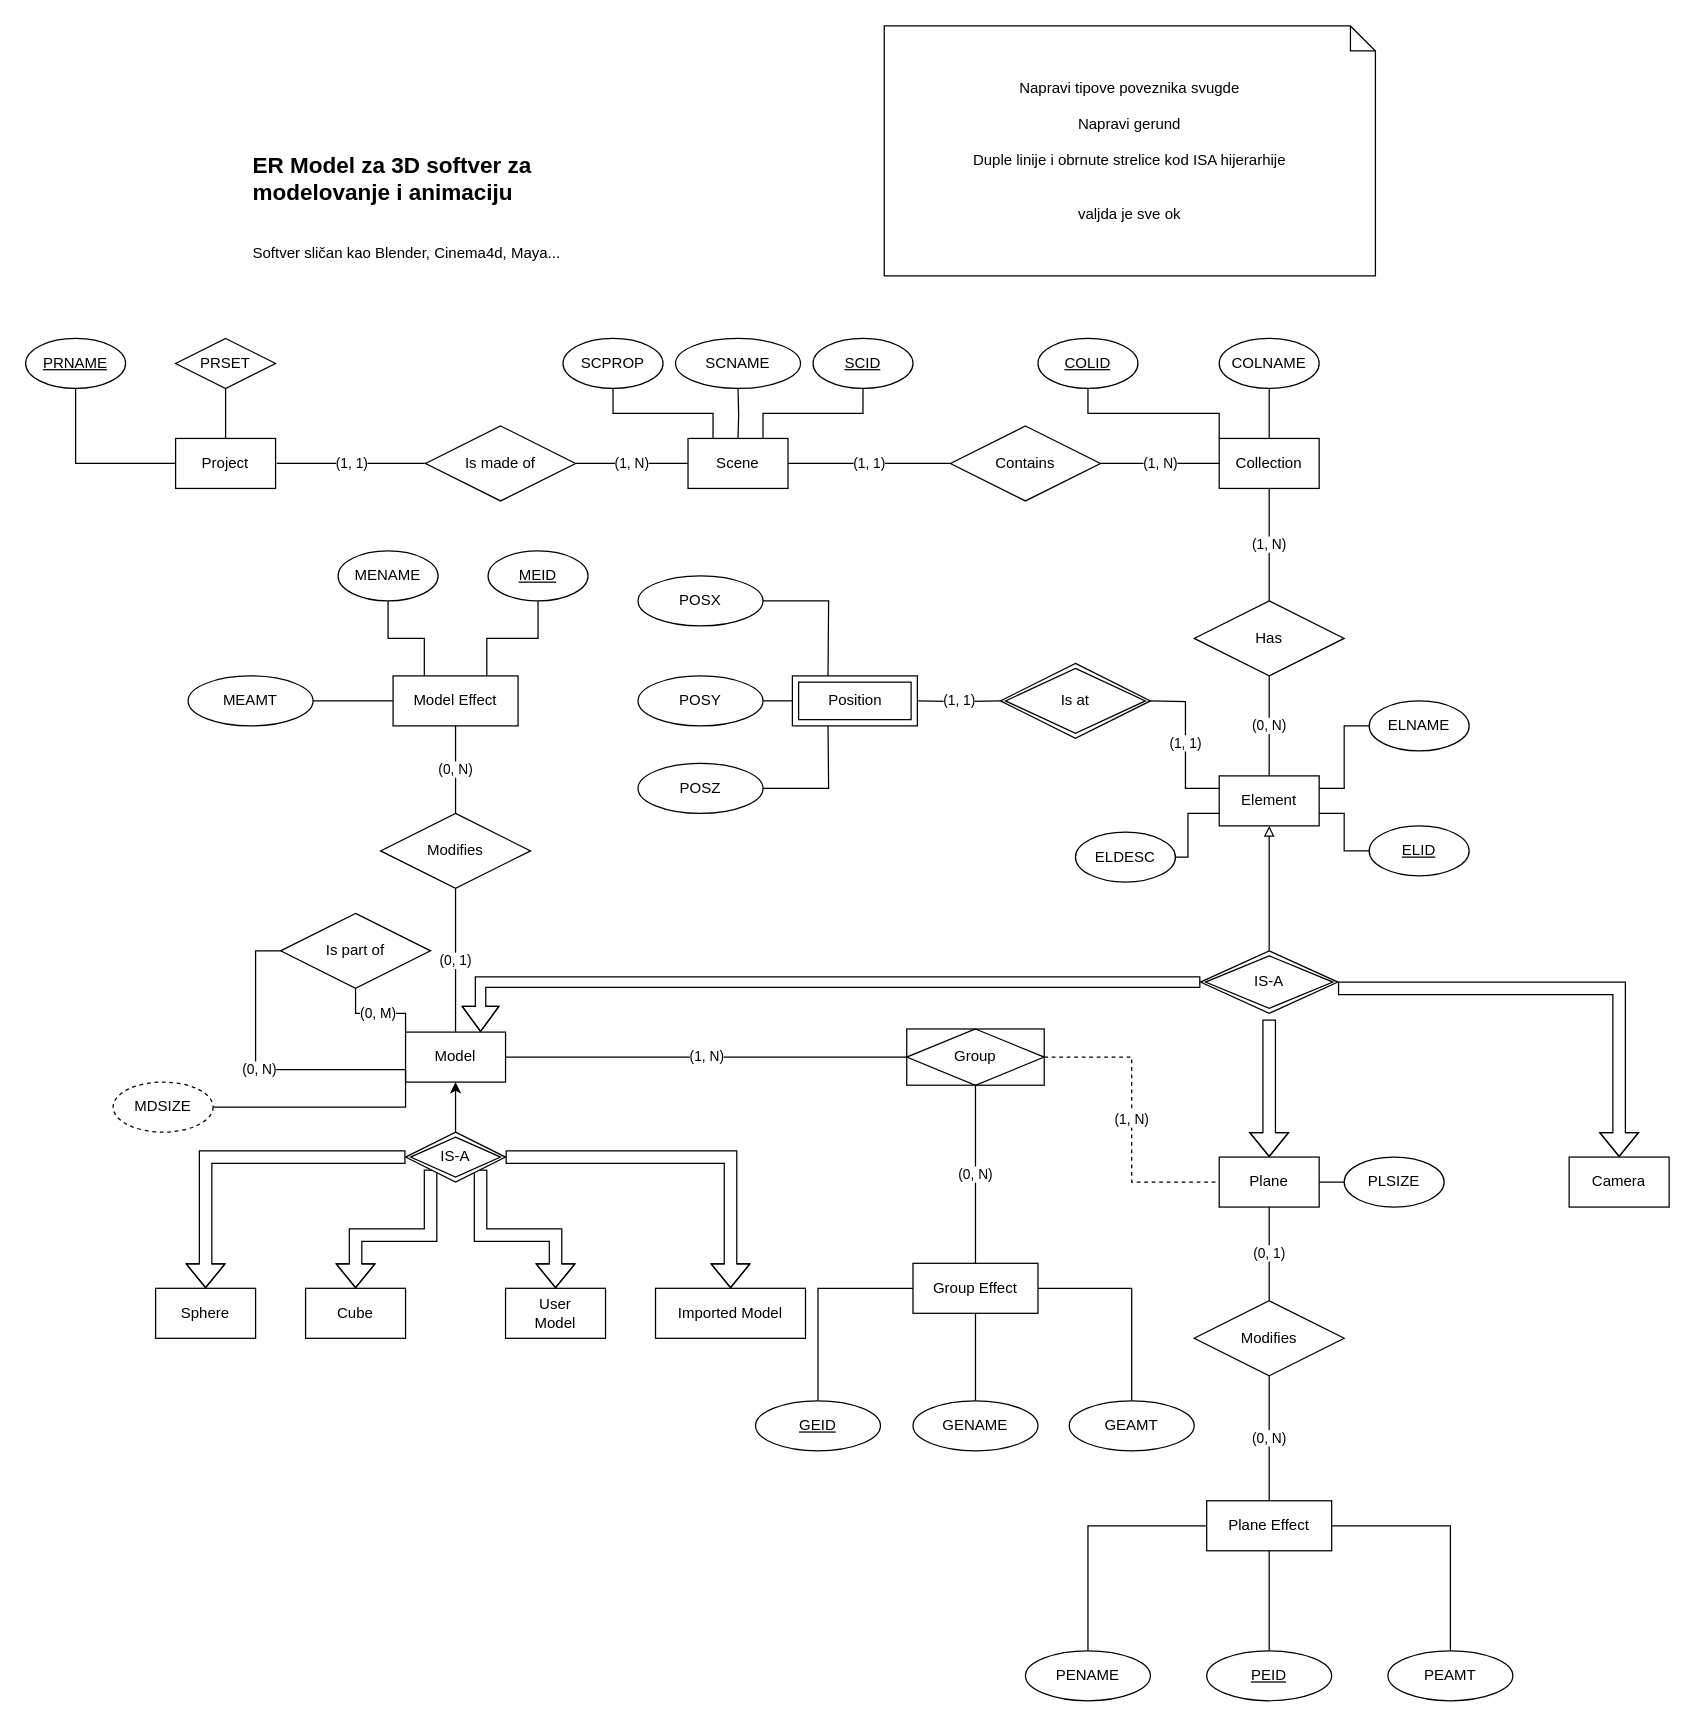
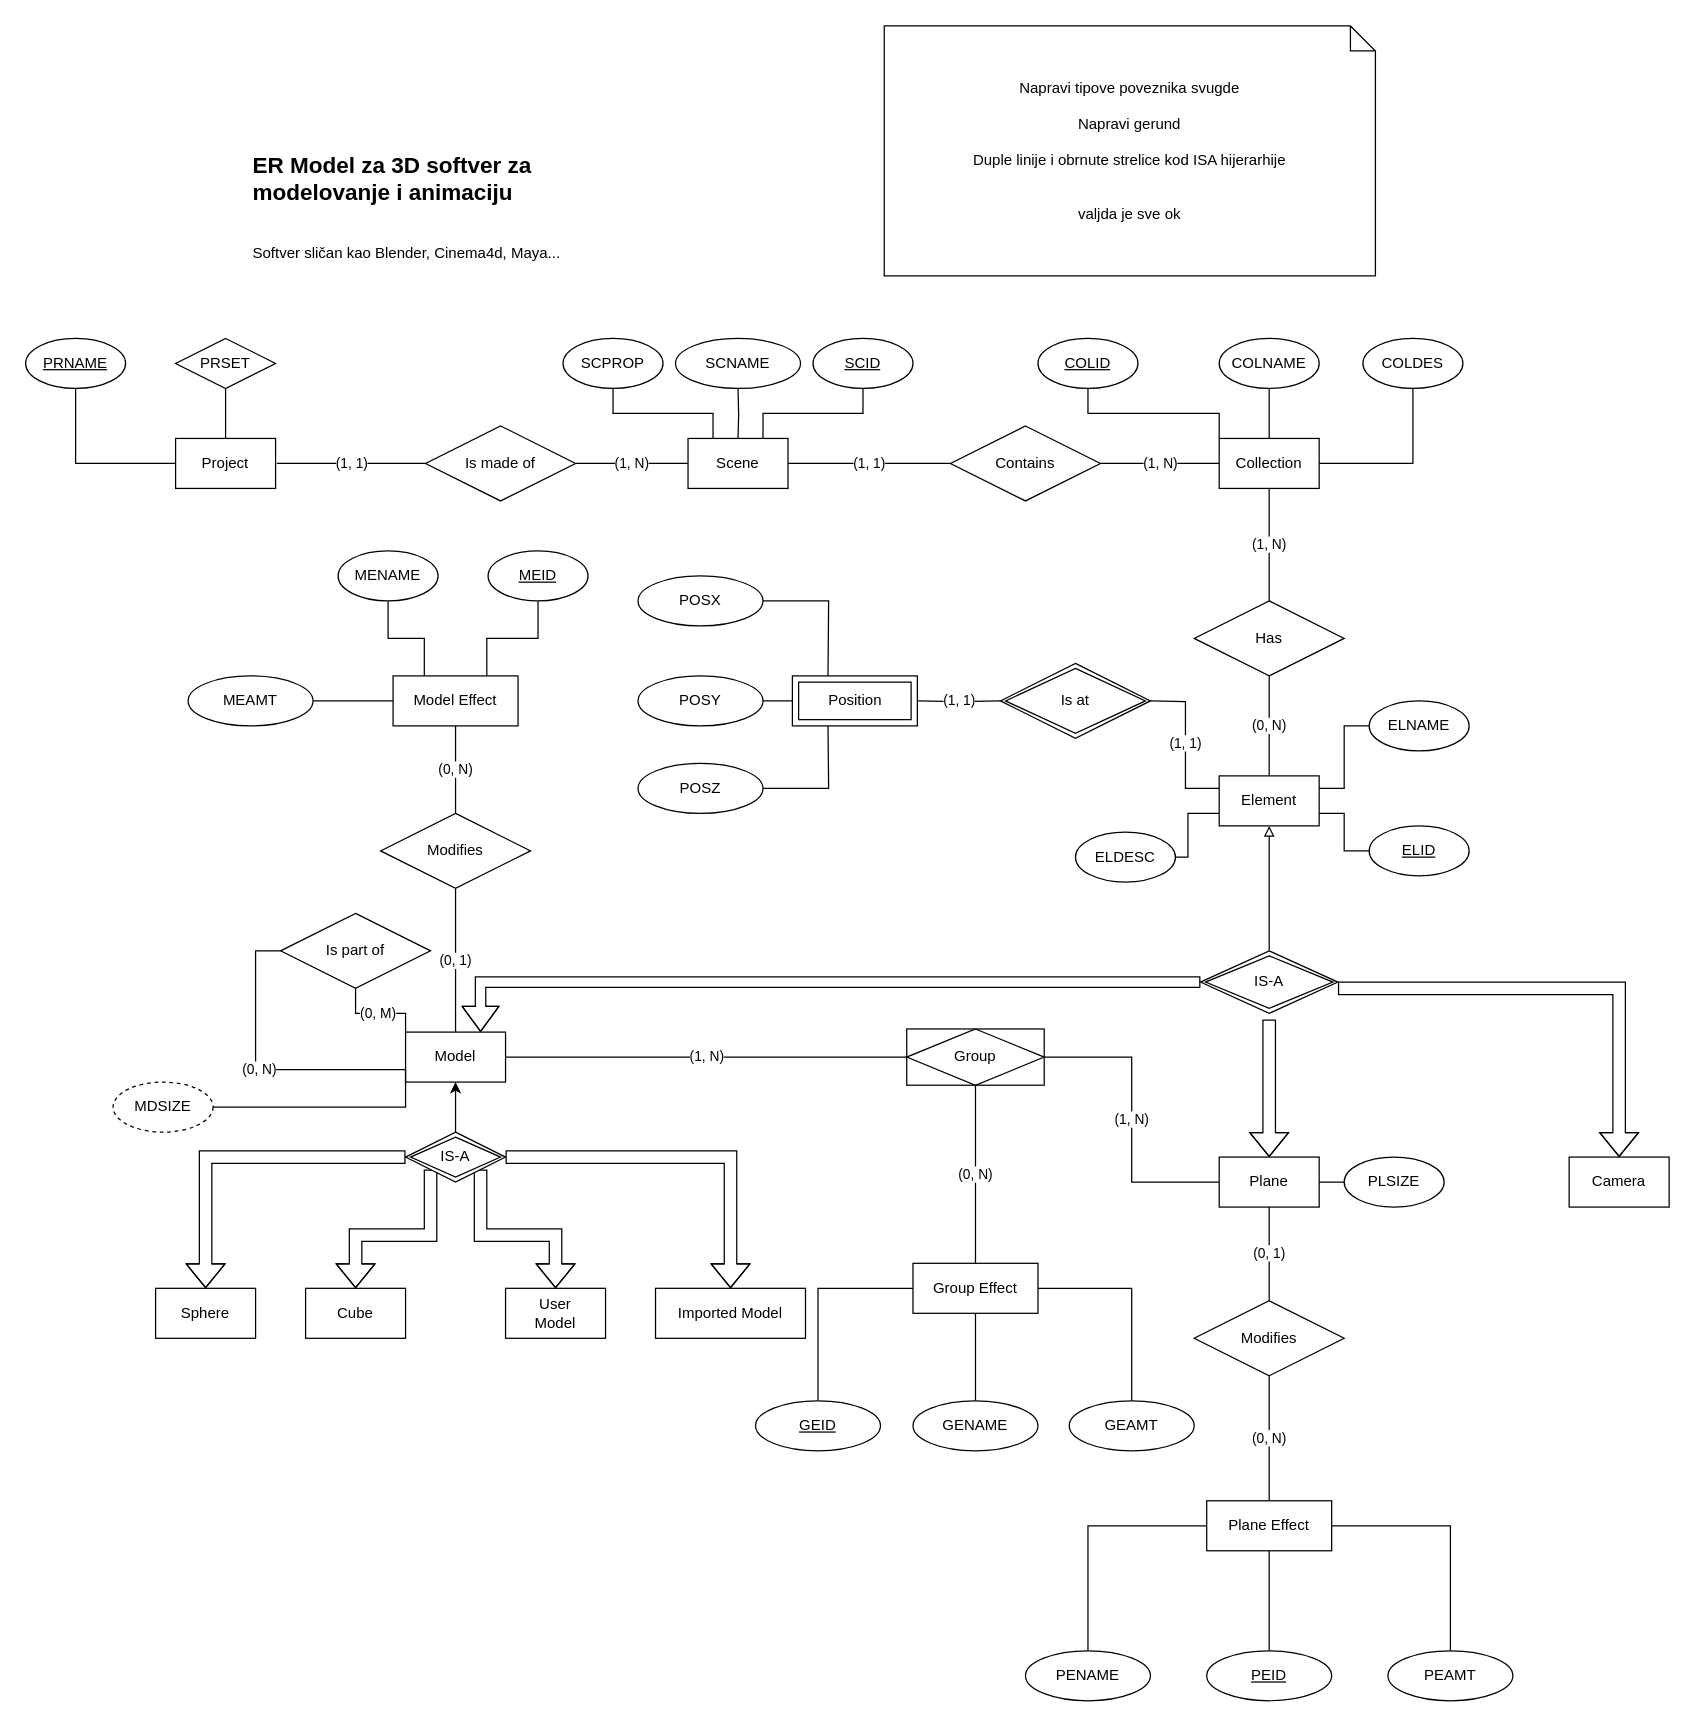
none -> (1413, 363)
none -> (1404, 463)
(1117, 1057) -> (1117, 1057)
